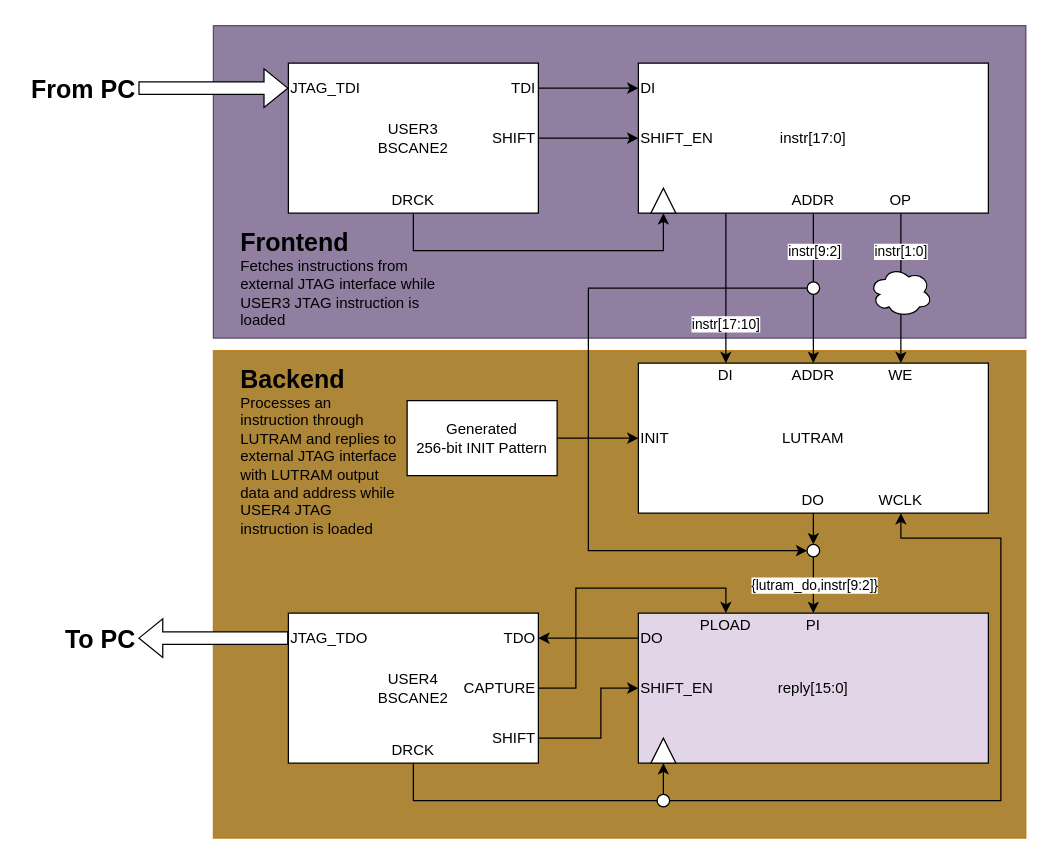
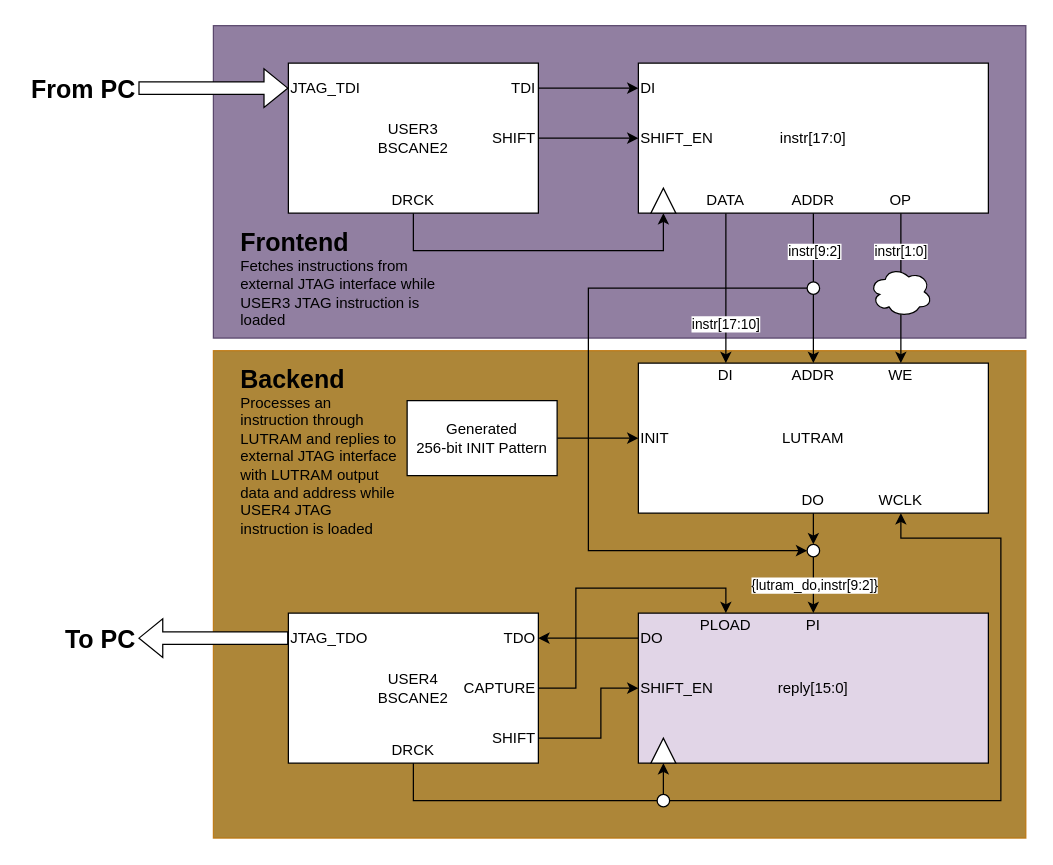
none -> (726, 201)
